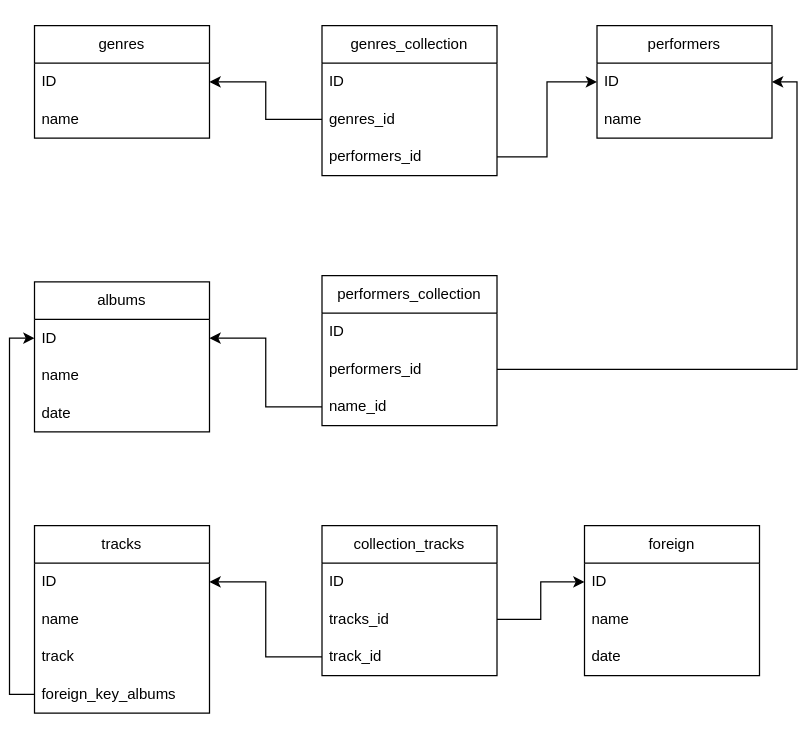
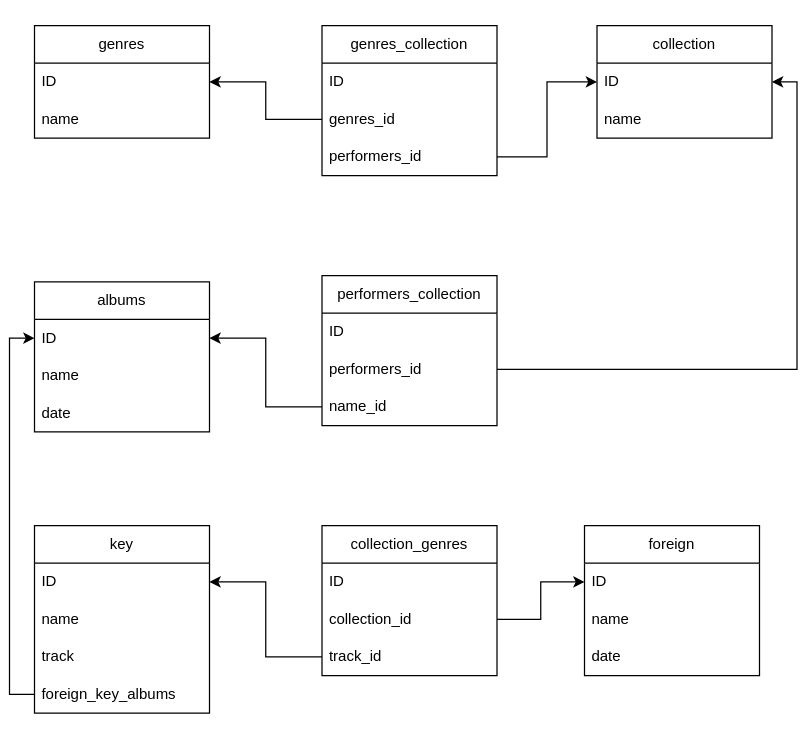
(684, 44) -> (684, 44)
(122, 544) -> (122, 544)
(409, 544) -> (409, 544)
(365, 619) -> (376, 619)
